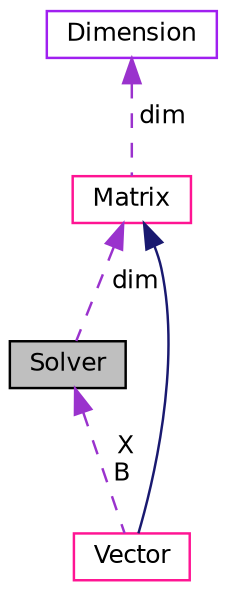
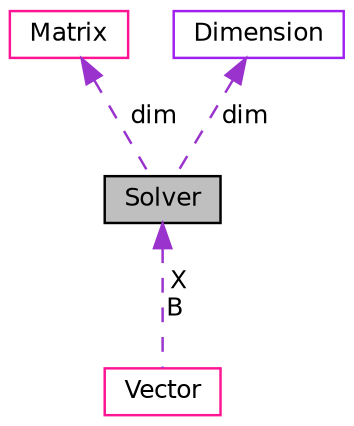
(132, 130) -> (204, 128)
(166, 390) -> none
